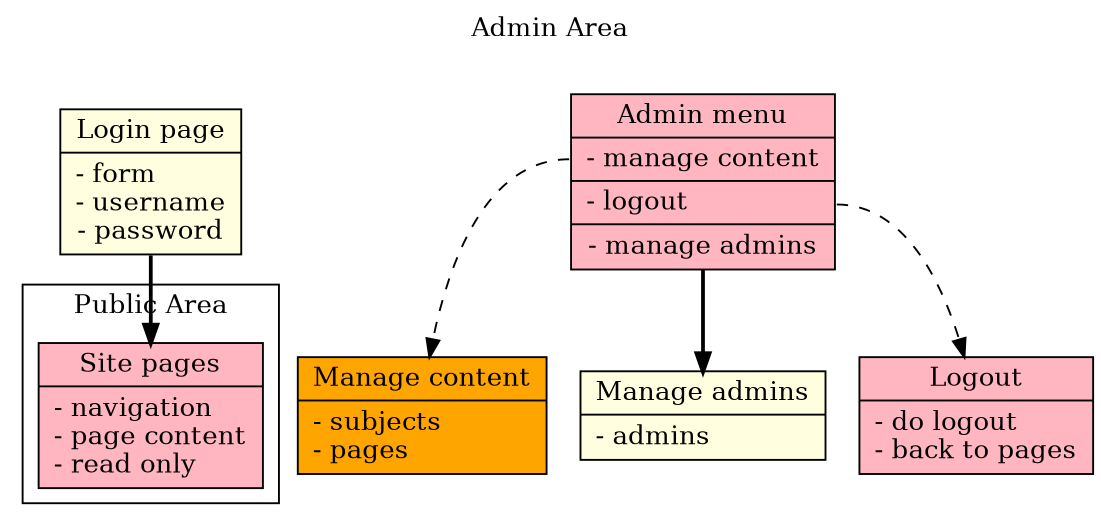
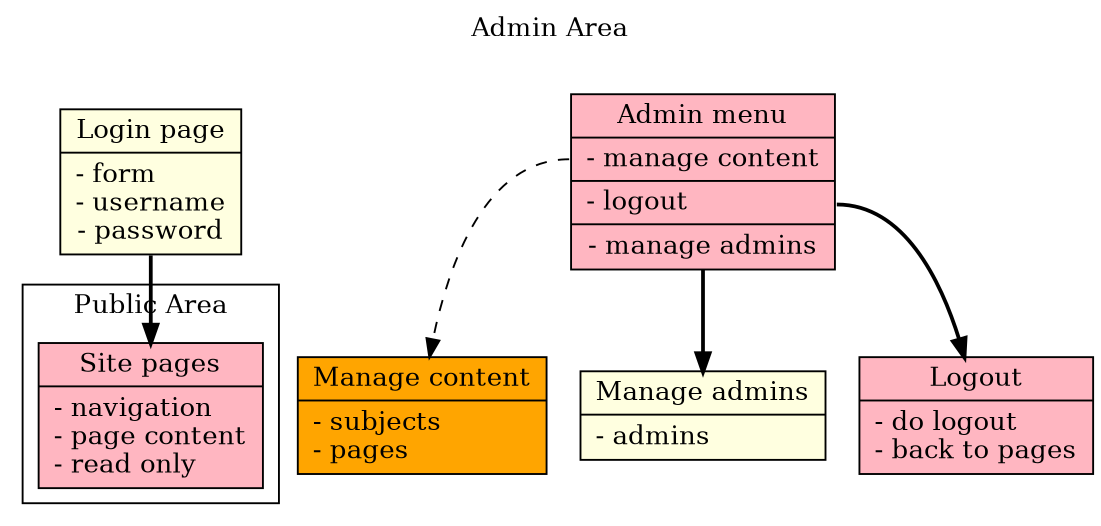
(918, 252) -> (918, 252)
